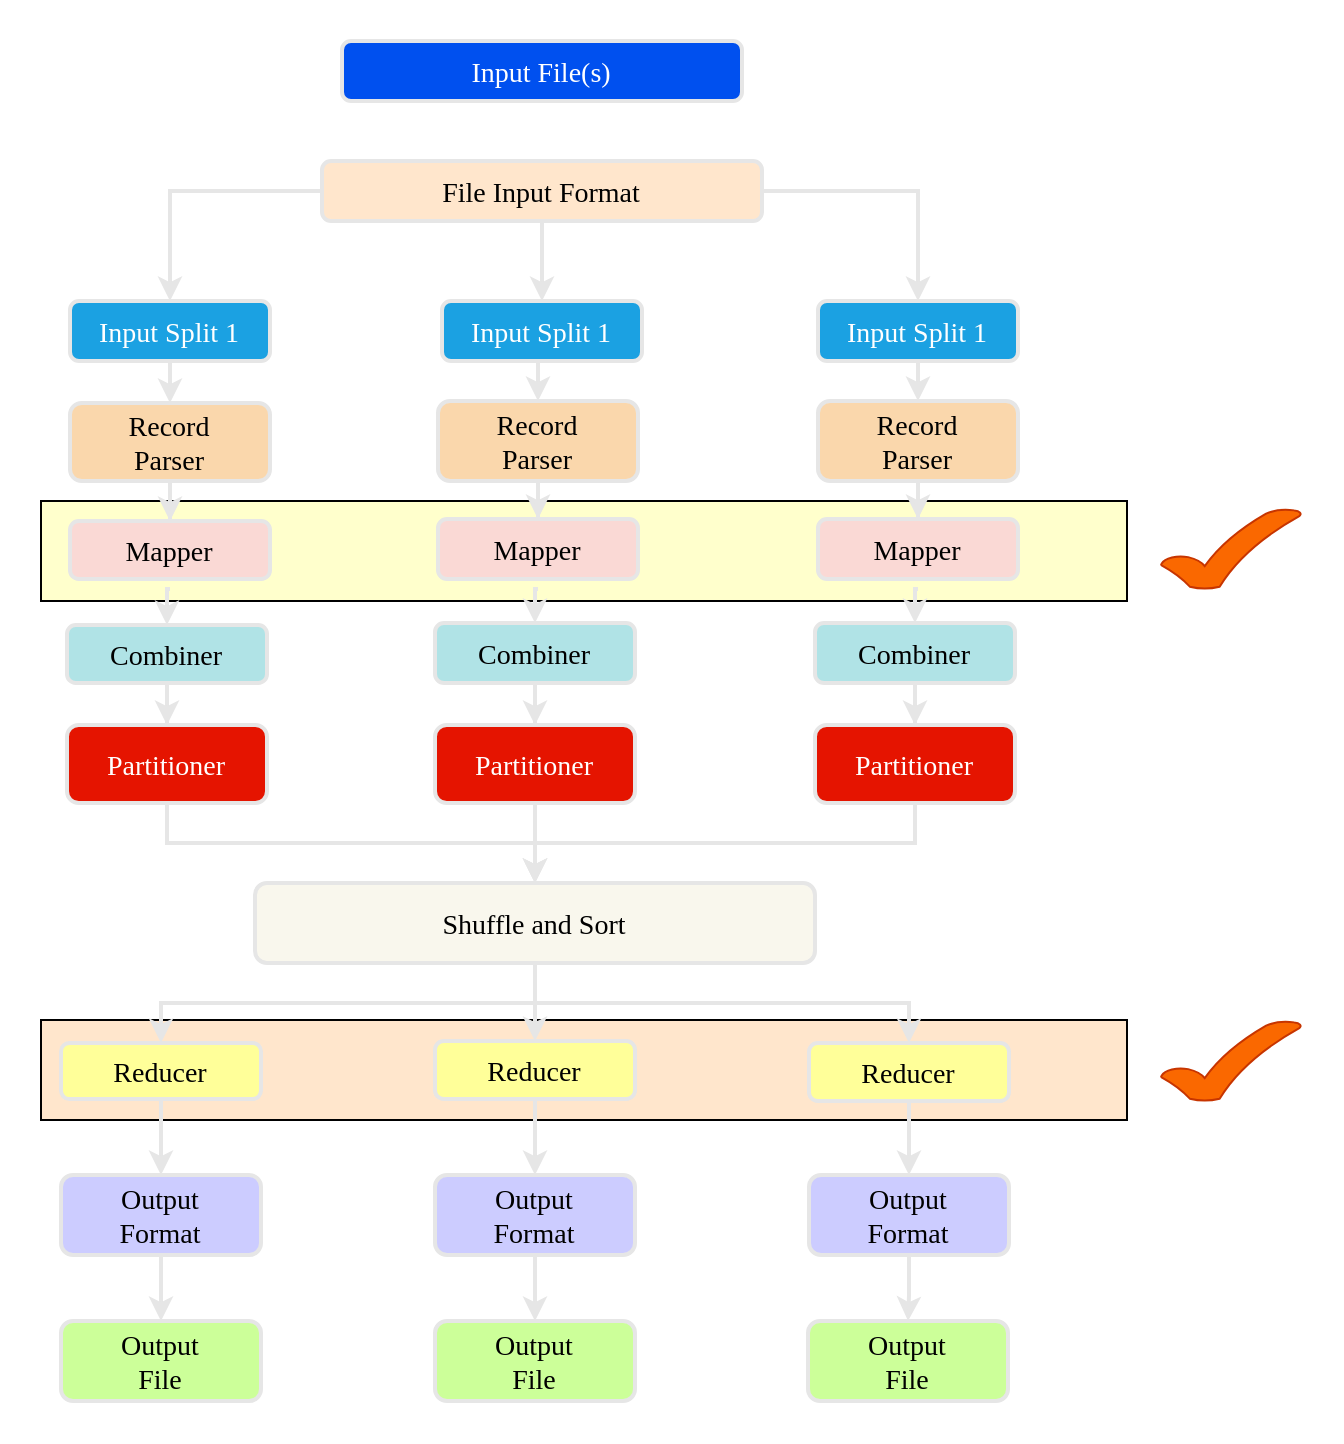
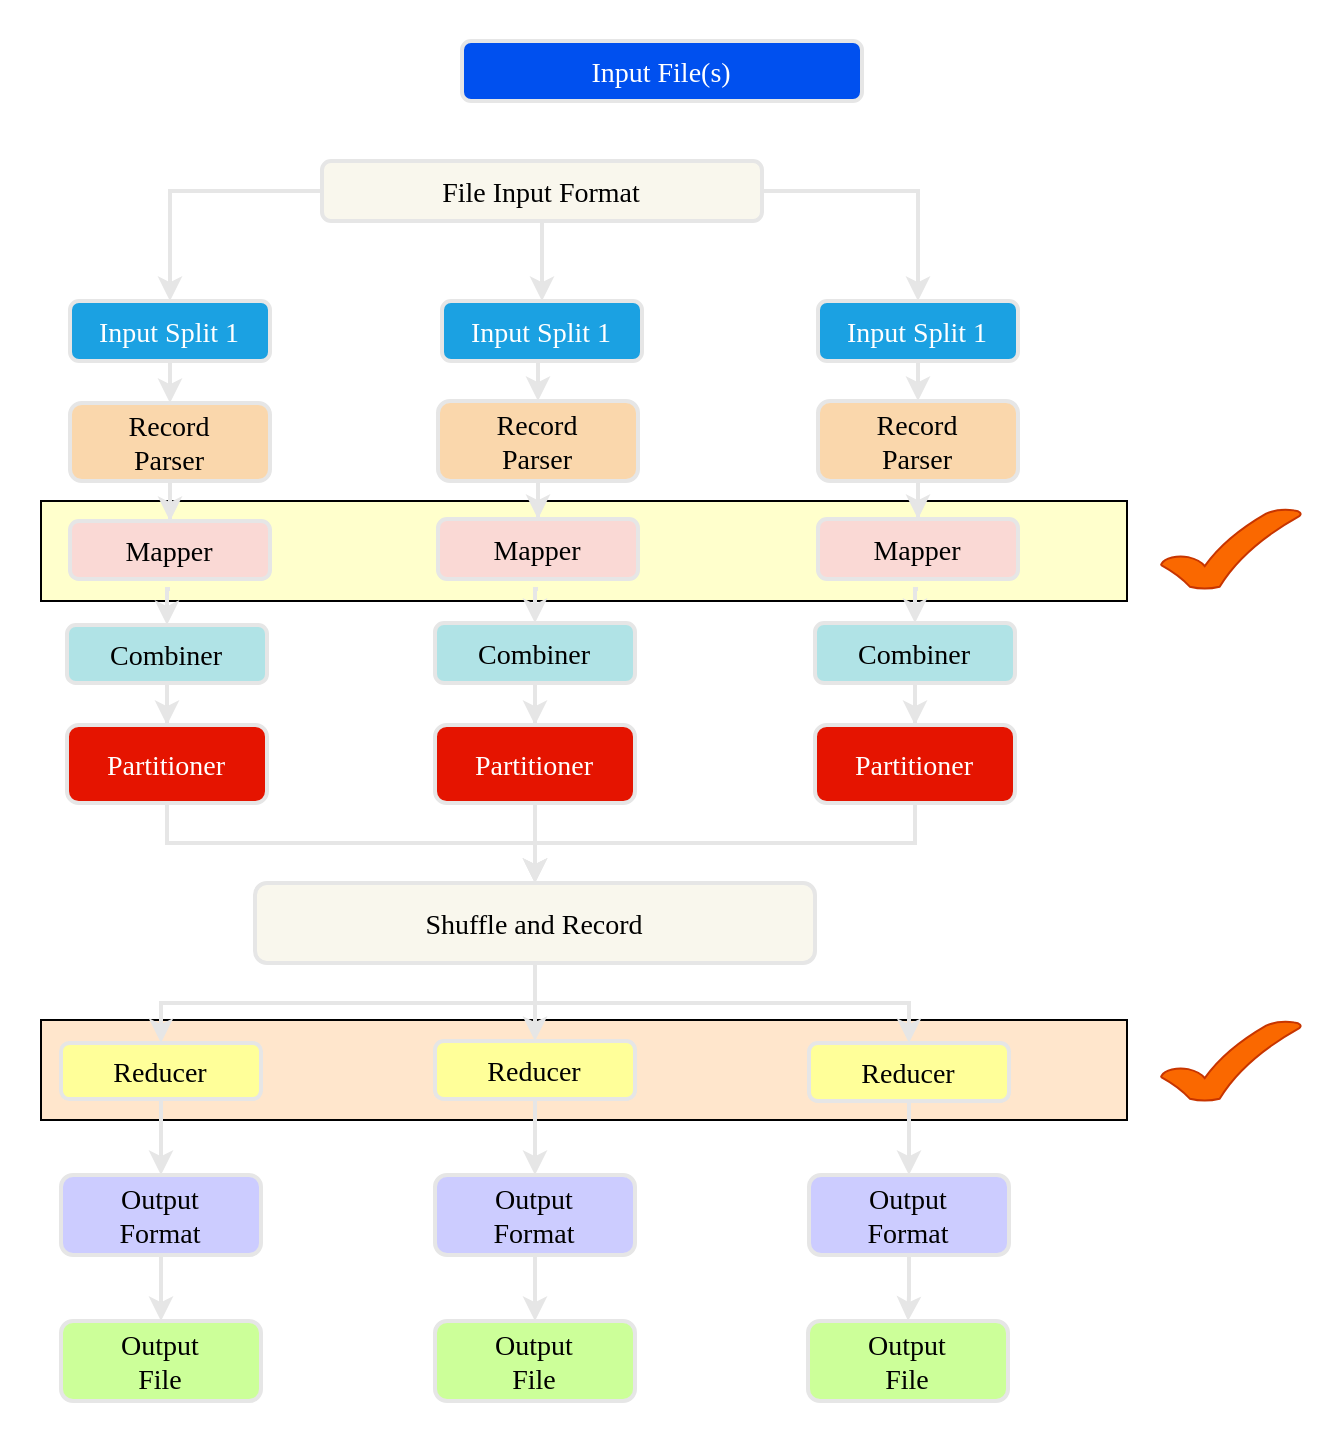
(542, 71) -> (662, 71)
(542, 191) -> (542, 191)
(534, 925) -> (534, 925)
